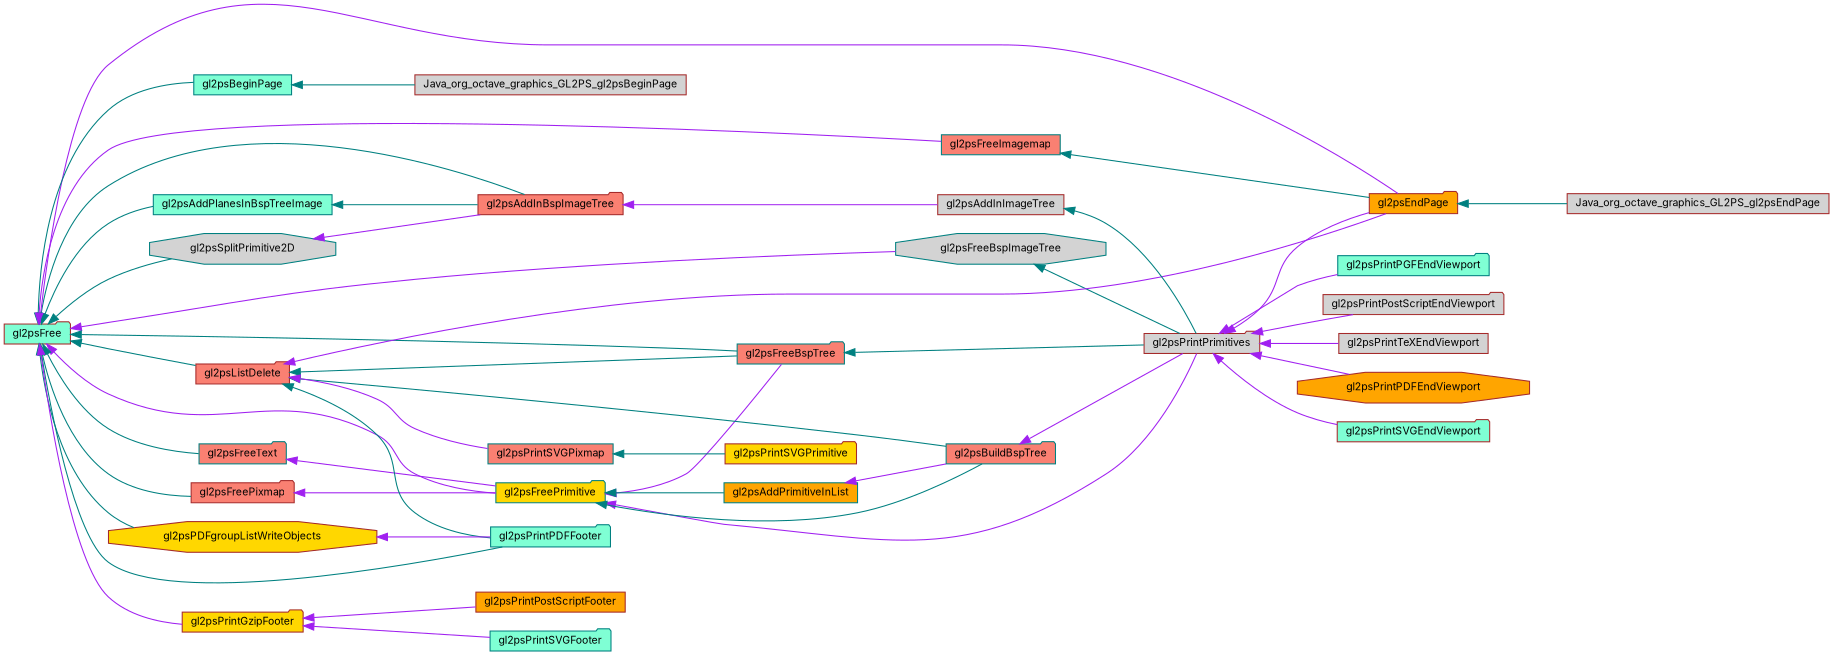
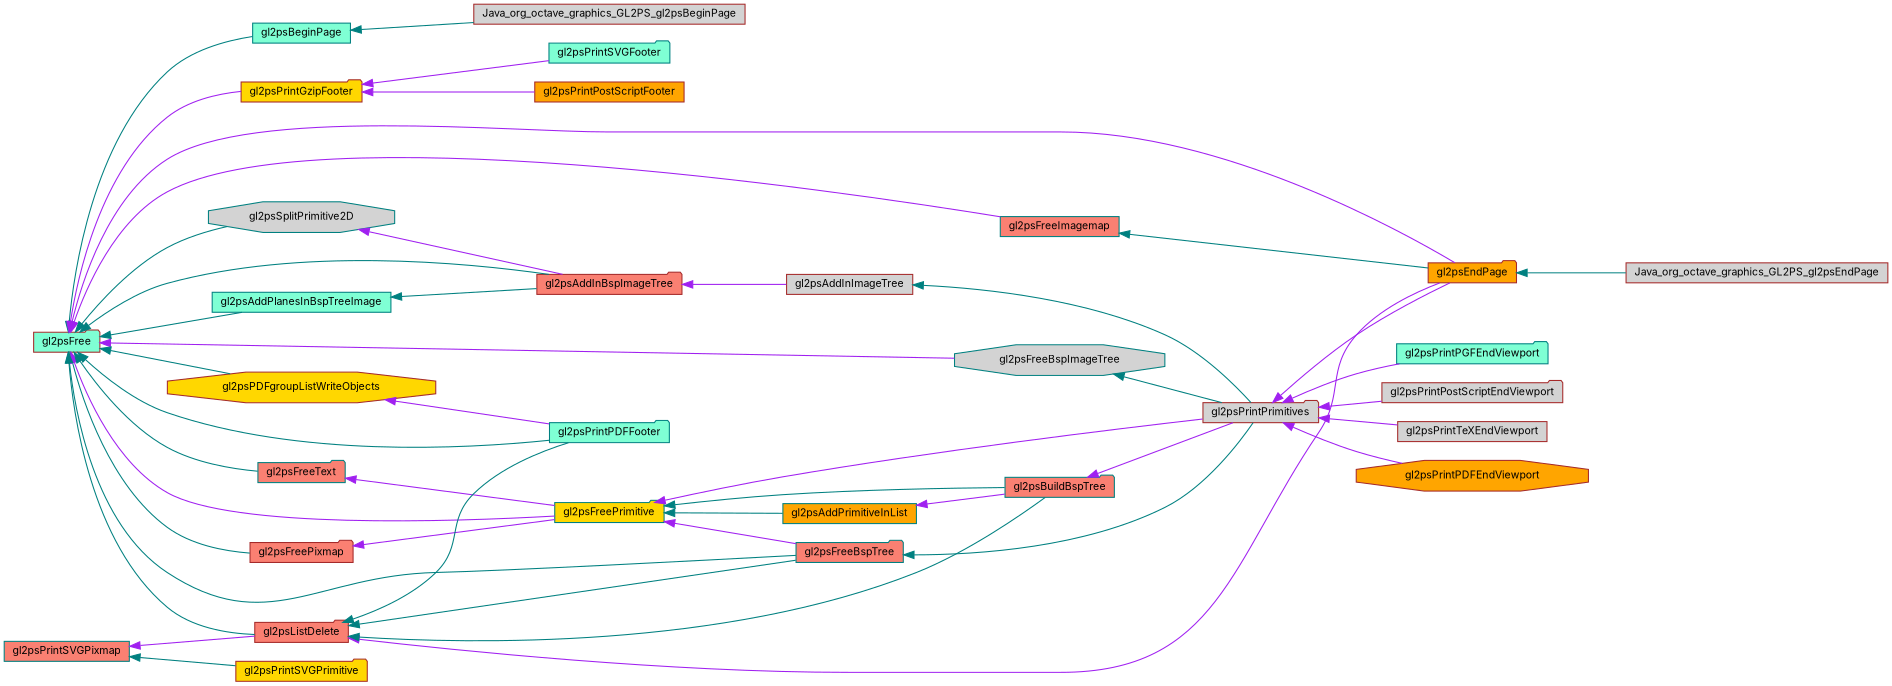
(395, 412) -> (198, 641)
(1413, 432) -> none
